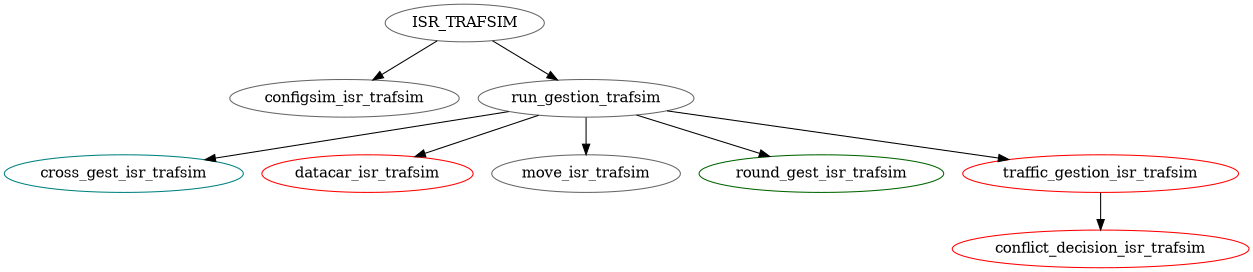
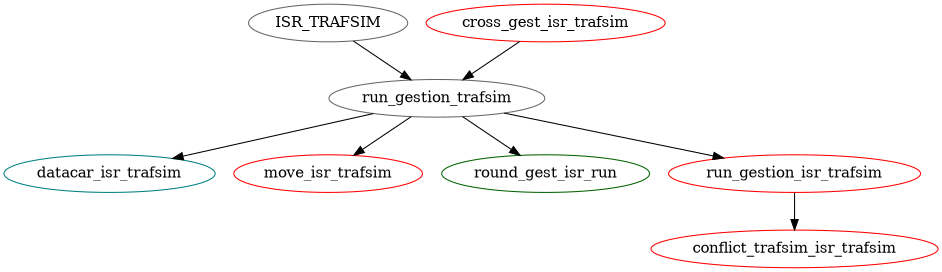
(344, 98) -> none
(362, 135) -> (496, 58)
(124, 174) -> (546, 23)
(367, 174) -> (110, 174)
(586, 174) -> (328, 174)
(821, 174) -> (546, 174)
(1101, 174) -> (795, 174)
(1101, 249) -> (795, 249)
